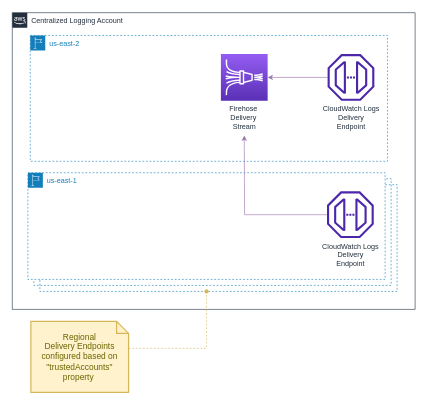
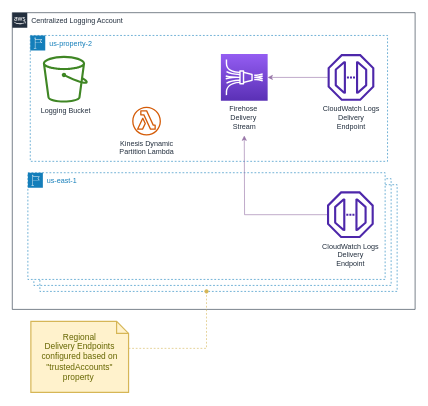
(68, 44) -> (76, 44)
none -> (65, 79)
none -> (147, 121)
